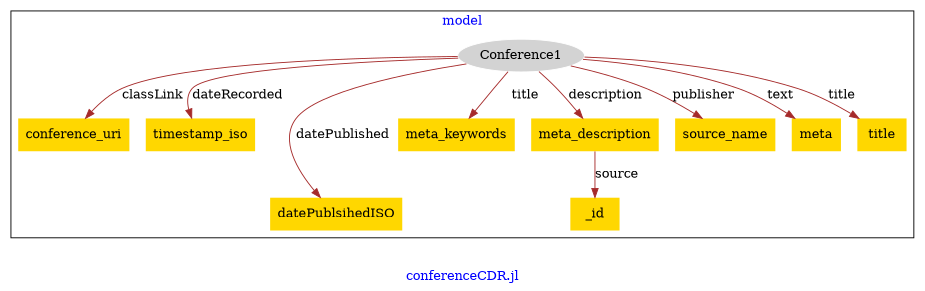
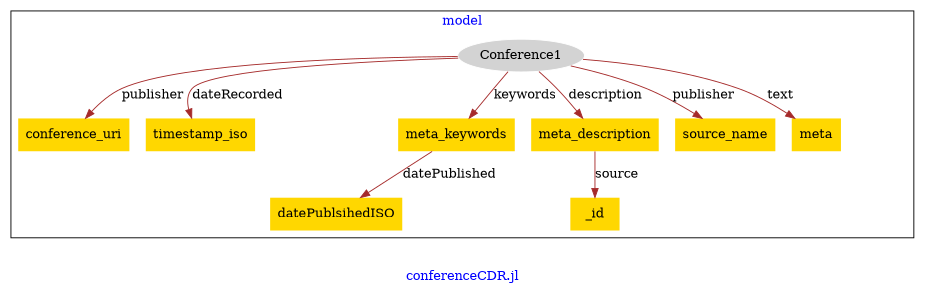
(339, 93) -> (400, 172)
(153, 95) -> (153, 95)
(525, 95) -> (525, 95)
(882, 135) -> none
